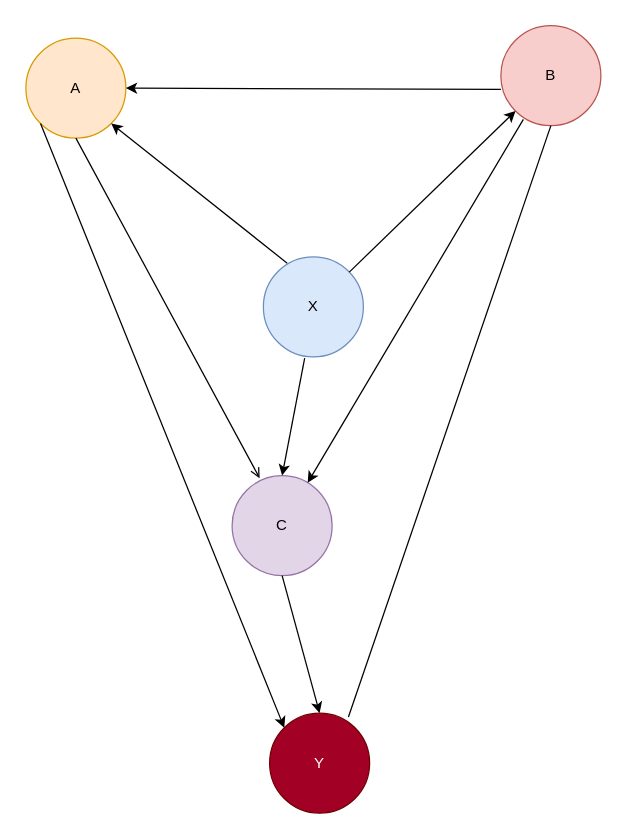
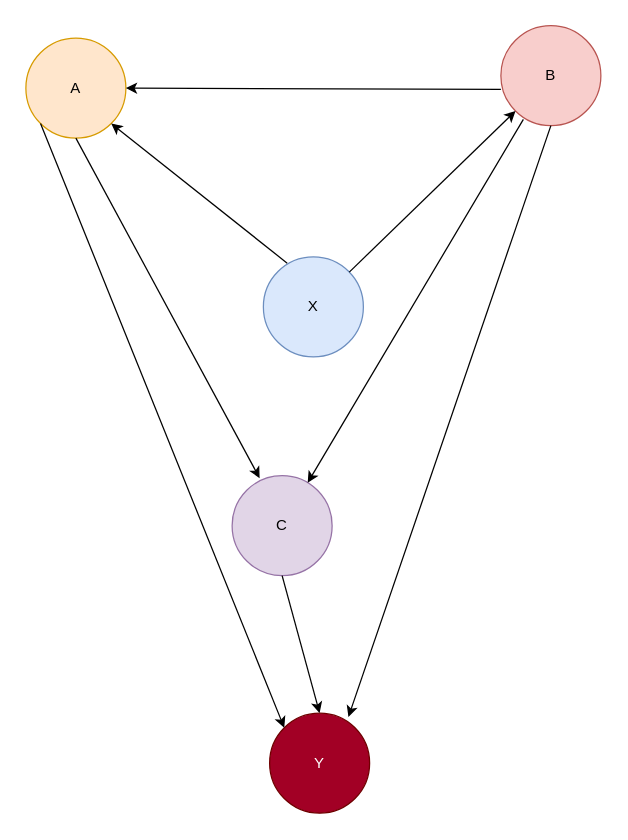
(294, 412) -> none
(255, 470) -> (255, 469)
(350, 710) -> (351, 708)
